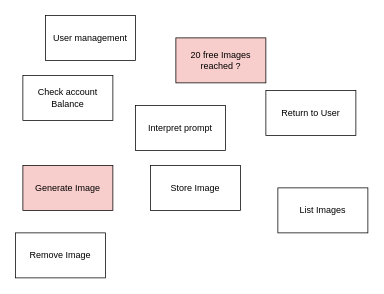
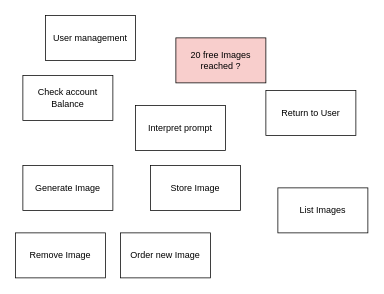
(68, 188) -> (68, 188)
none -> (165, 255)
